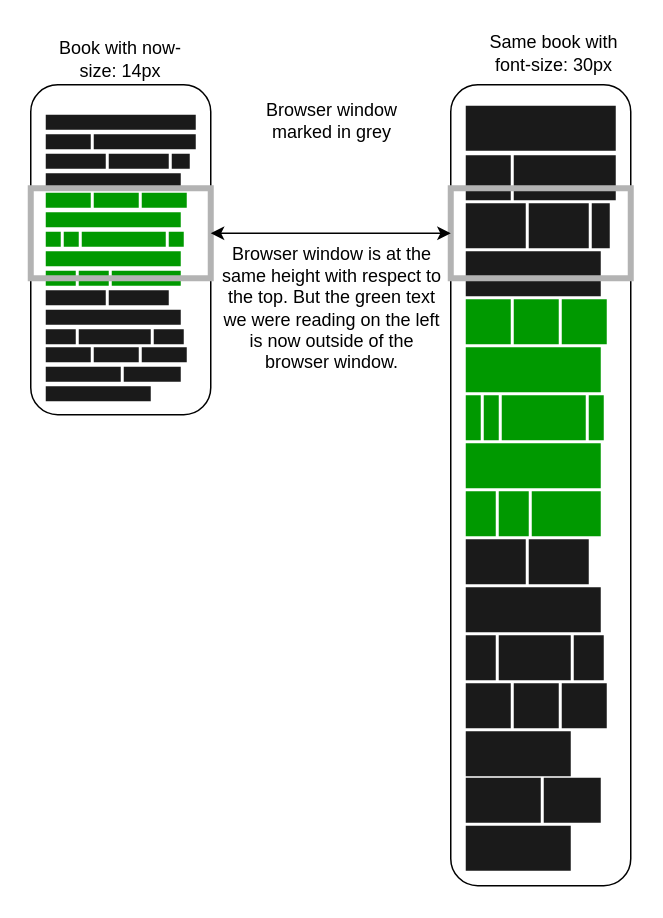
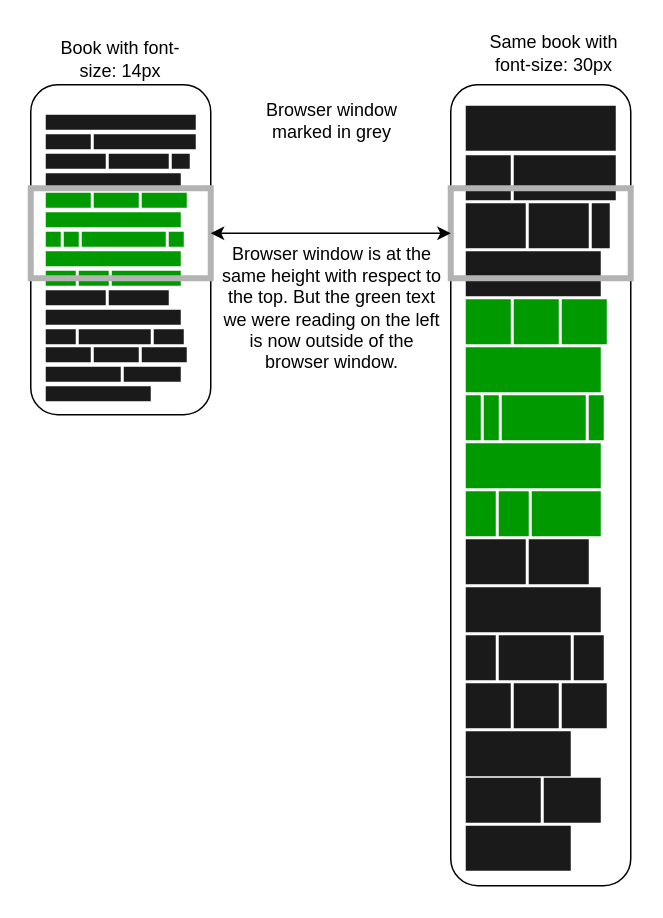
(121, 59) -> (121, 59)
